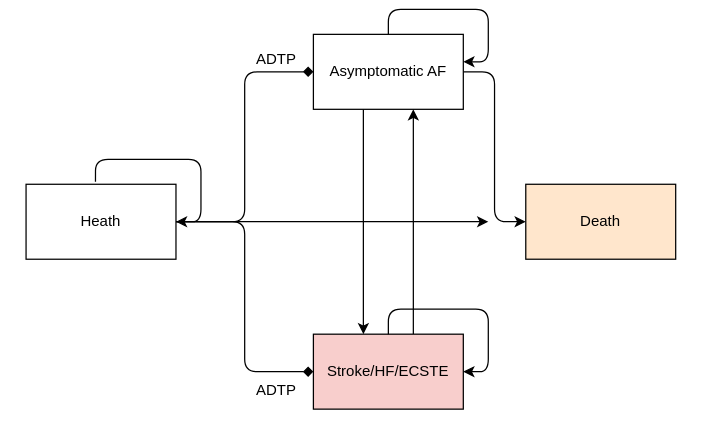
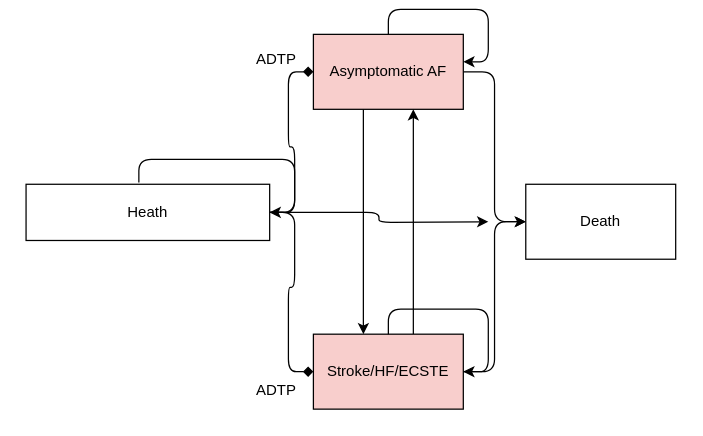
(388, 72) -> (388, 72)
(499, 220) -> (499, 220)
(101, 222) -> (148, 213)
(601, 222) -> (601, 222)
none -> (494, 298)
